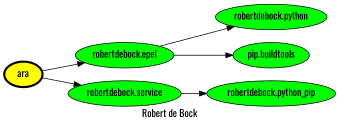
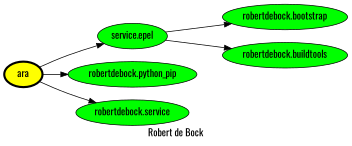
(271, 17) -> (285, 17)
(125, 55) -> (132, 36)
(271, 55) -> (285, 55)
(190, 94) -> (52, 74)
